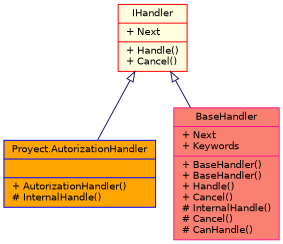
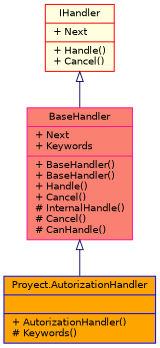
(114, 110) -> (80, 263)
(57, 197) -> (45, 333)
